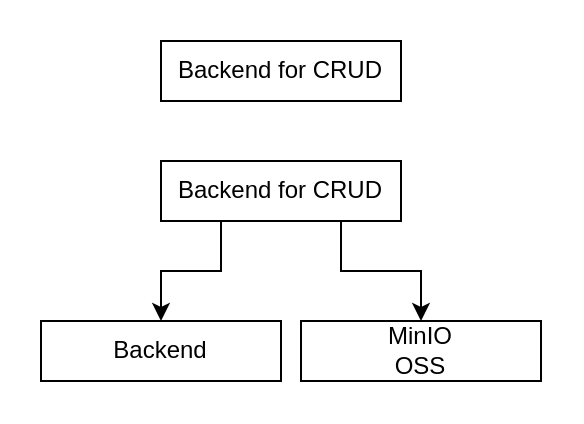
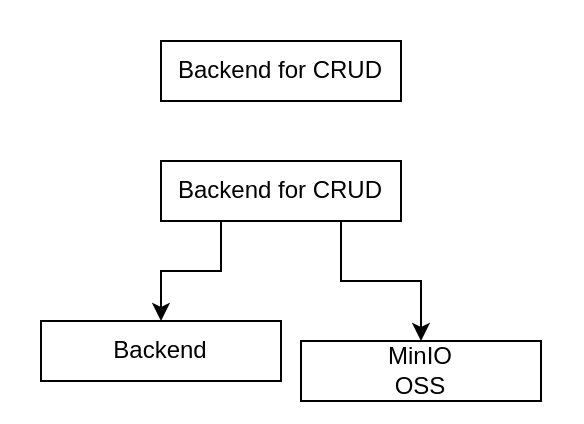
(421, 351) -> (421, 371)
